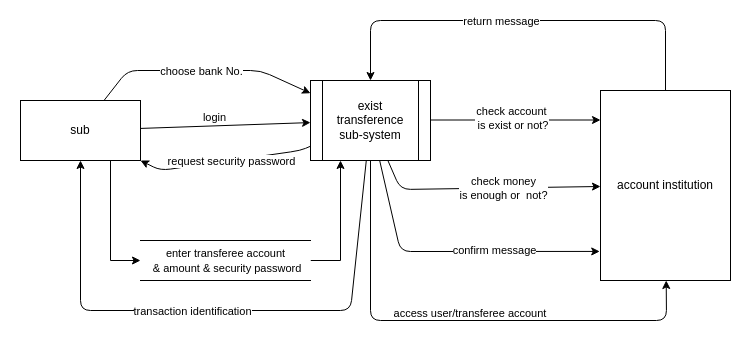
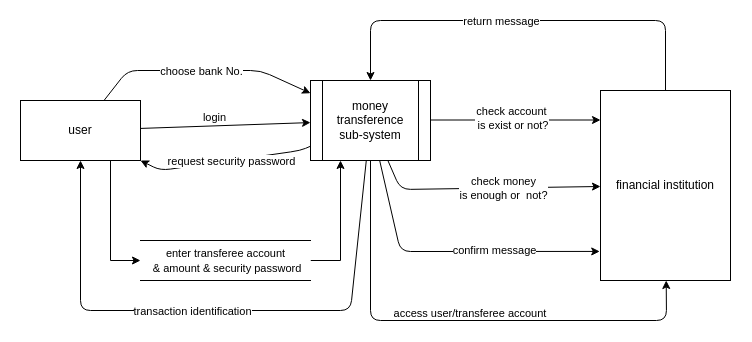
(371, 121) -> (371, 121)
(81, 131) -> (81, 131)
(666, 186) -> (666, 186)
